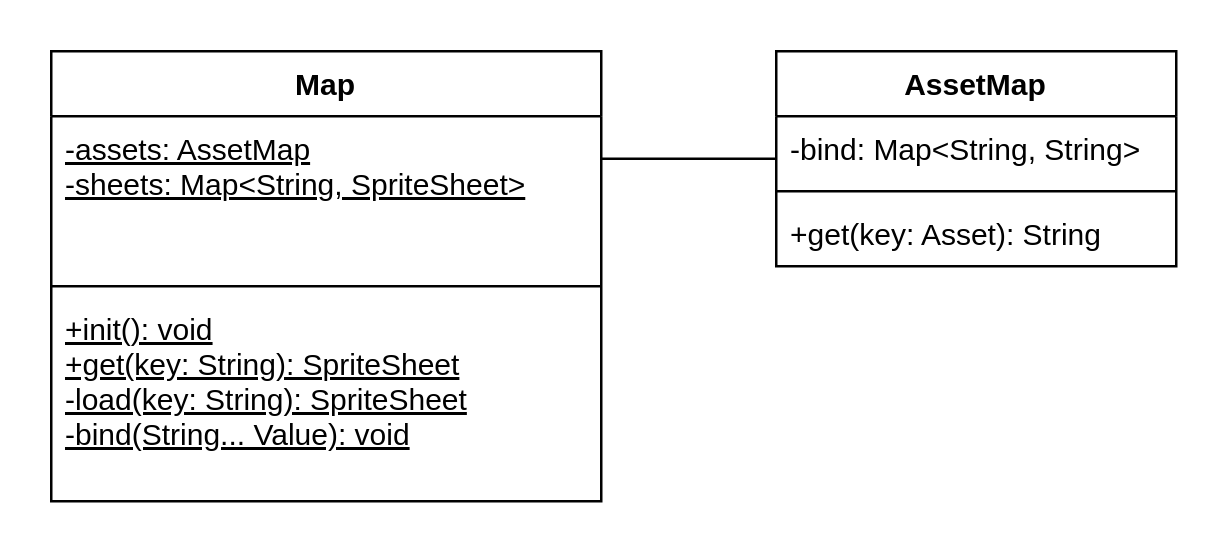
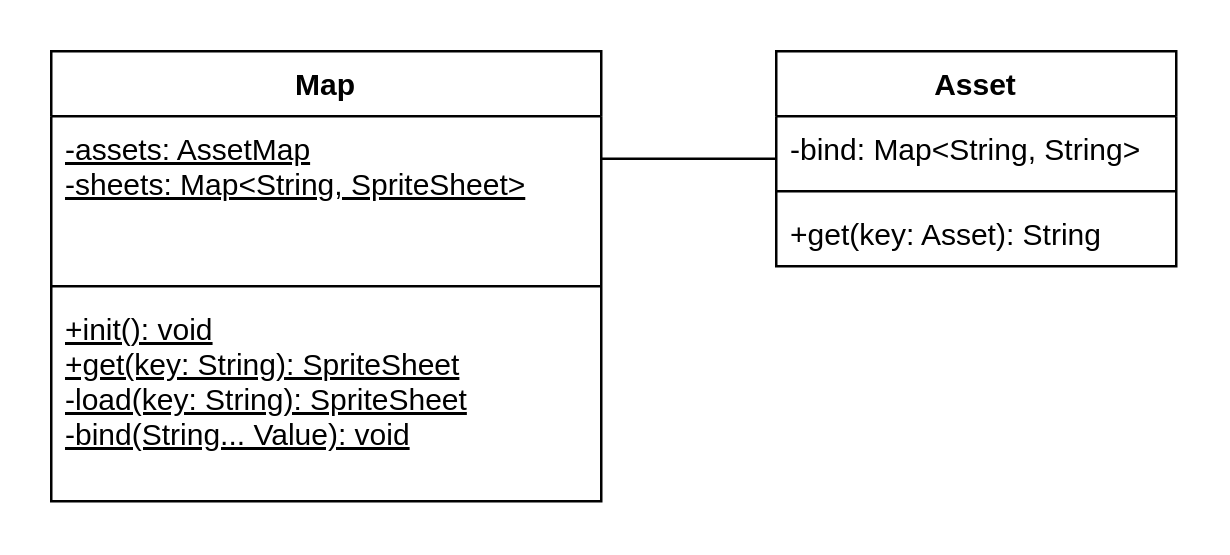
(975, 85) -> (975, 85)
